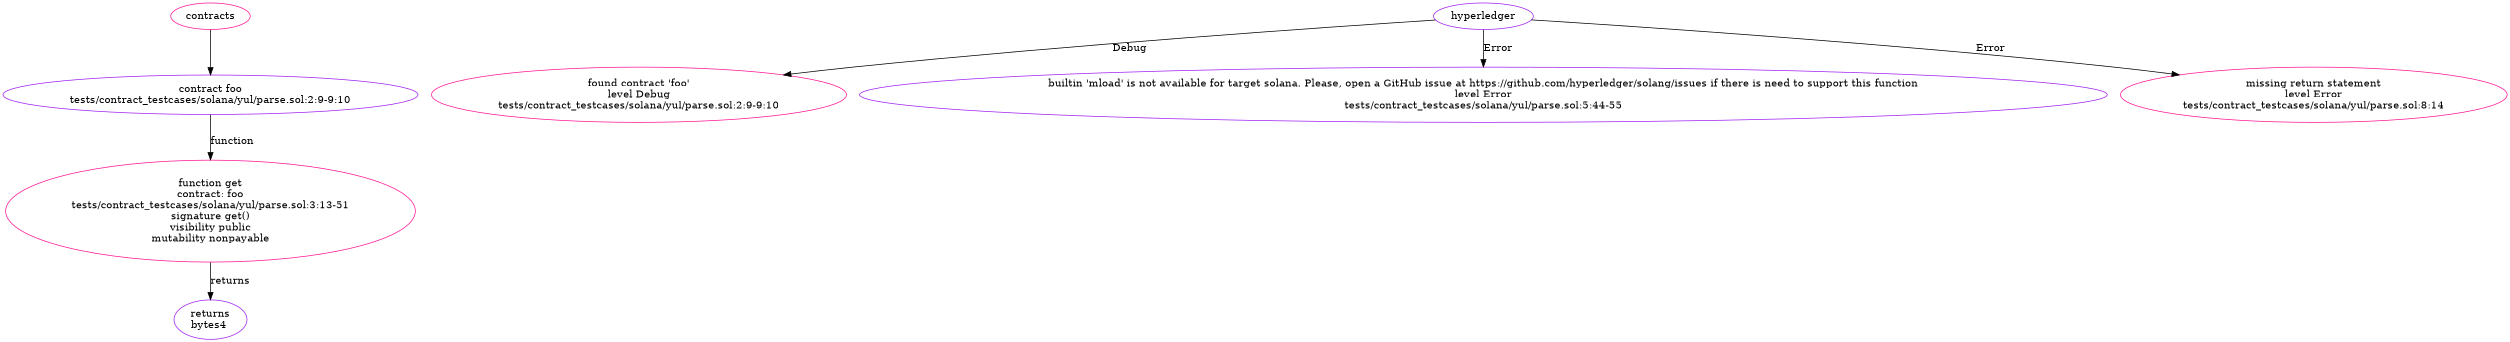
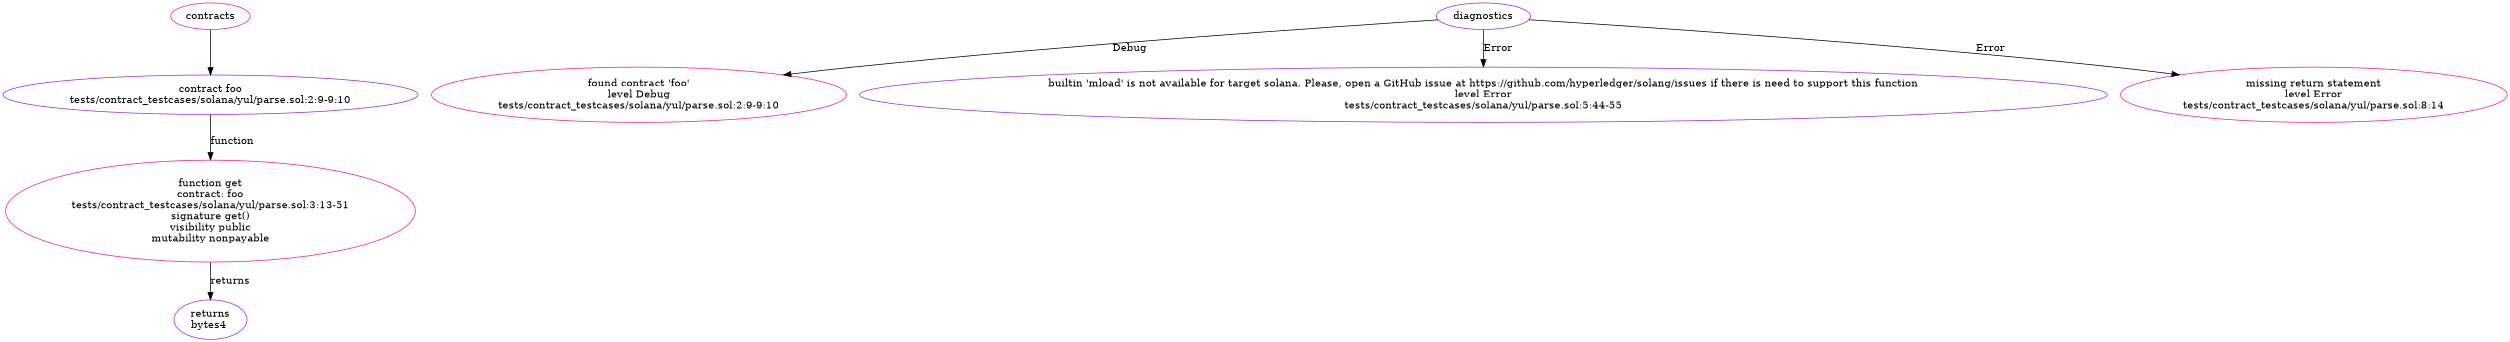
(1483, 16) -> (1483, 16)
